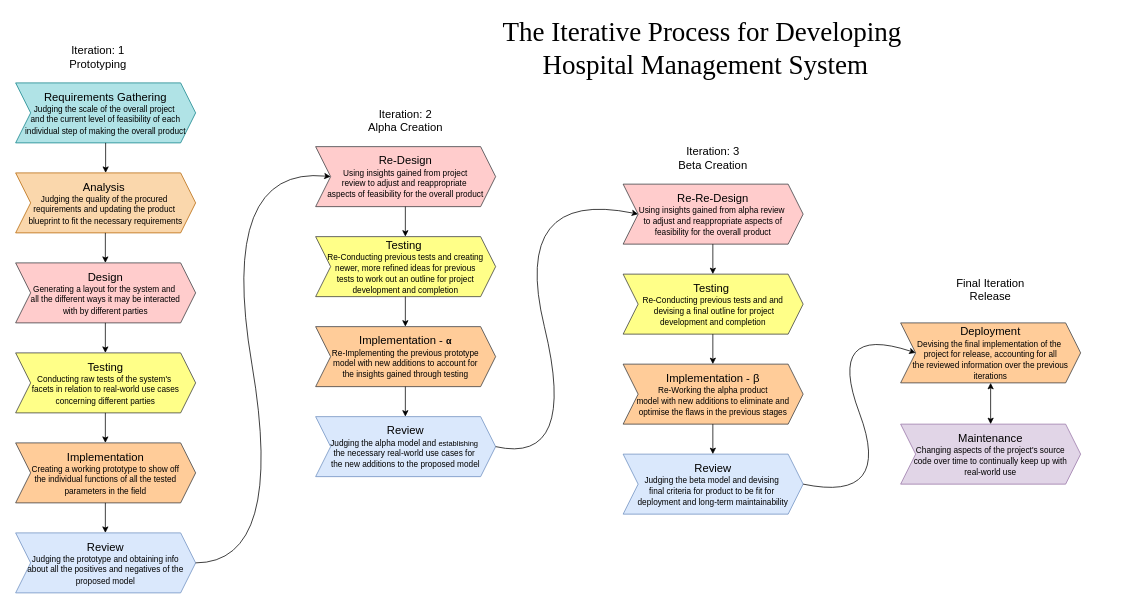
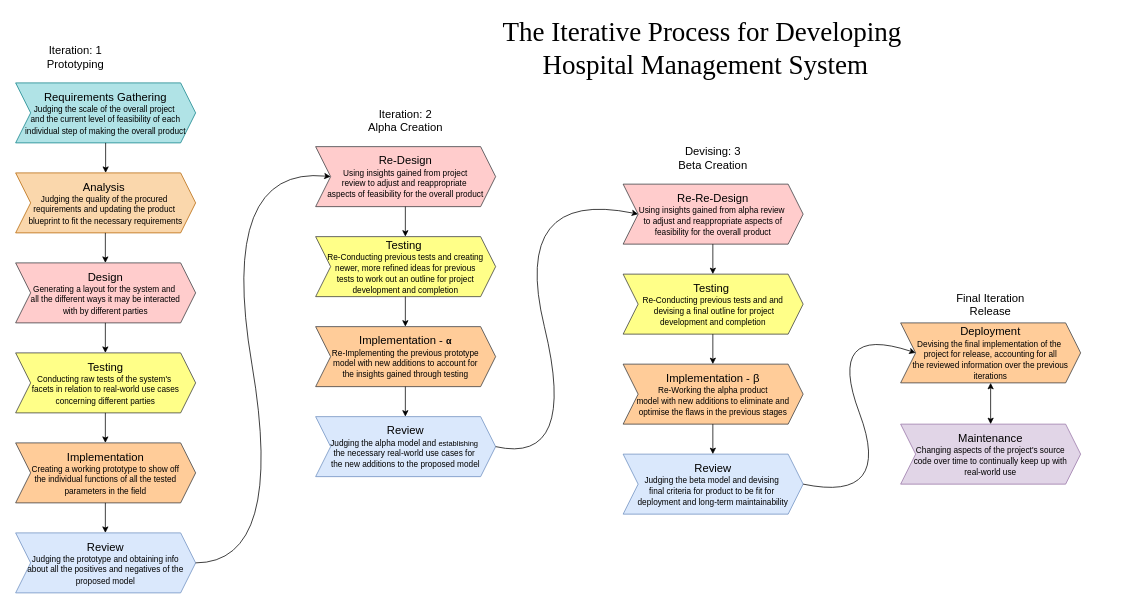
(98, 57) -> (75, 57)
(713, 158) -> (713, 158)
(990, 289) -> (990, 304)
